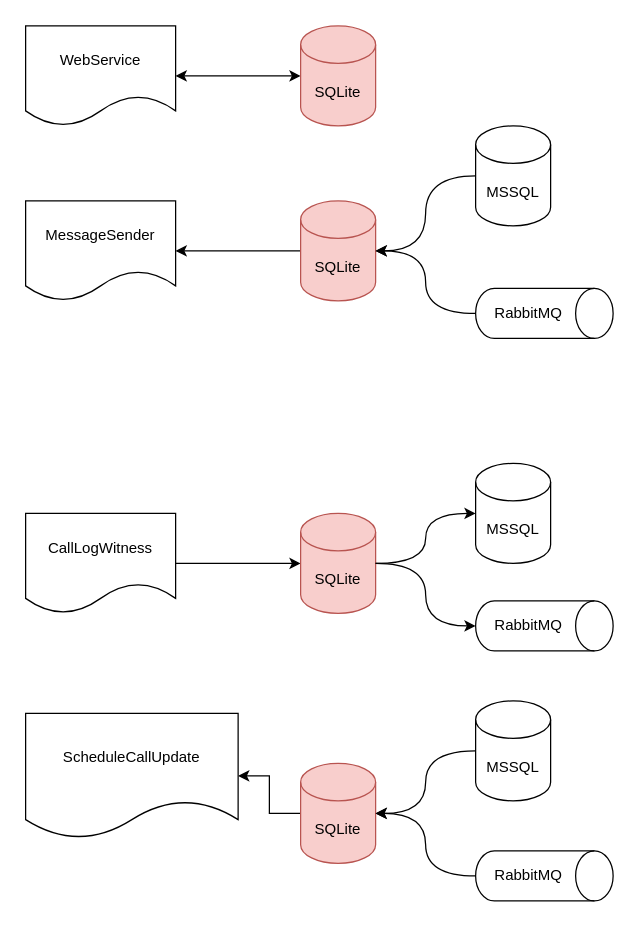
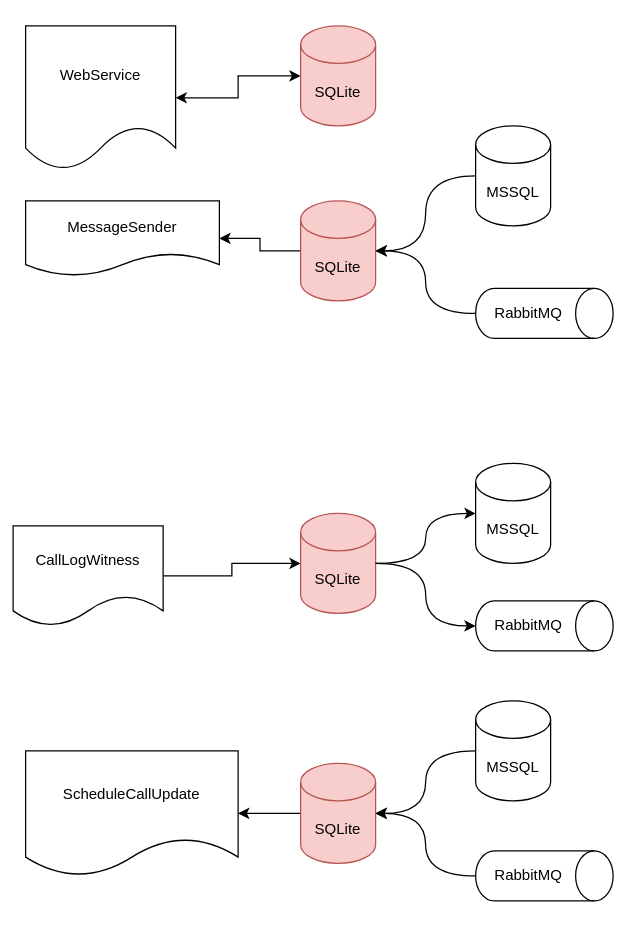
(101, 76) -> (101, 98)
(101, 251) -> (123, 238)
(101, 563) -> (88, 576)
(132, 776) -> (132, 813)
